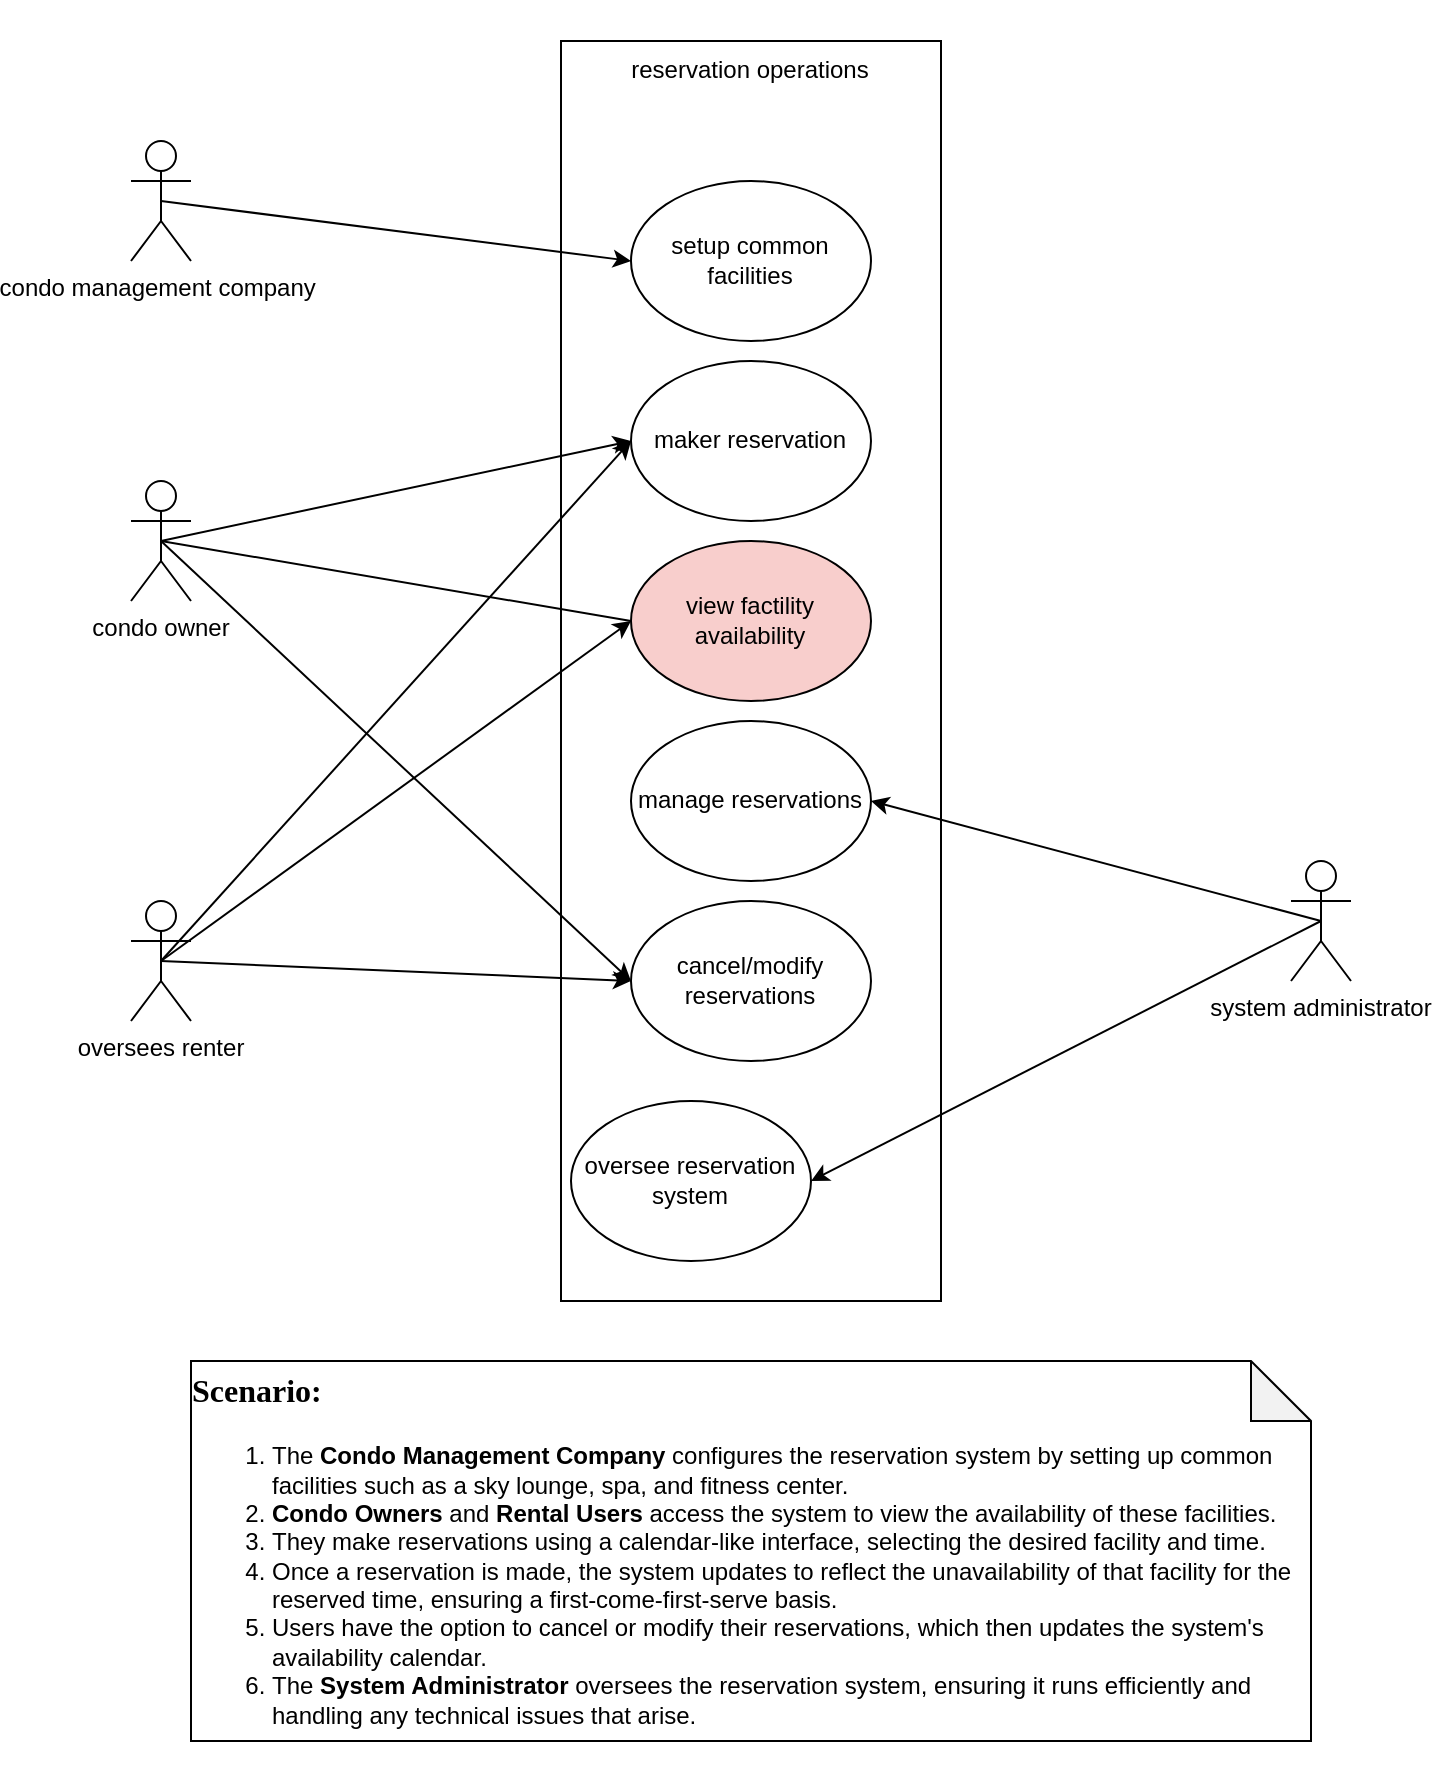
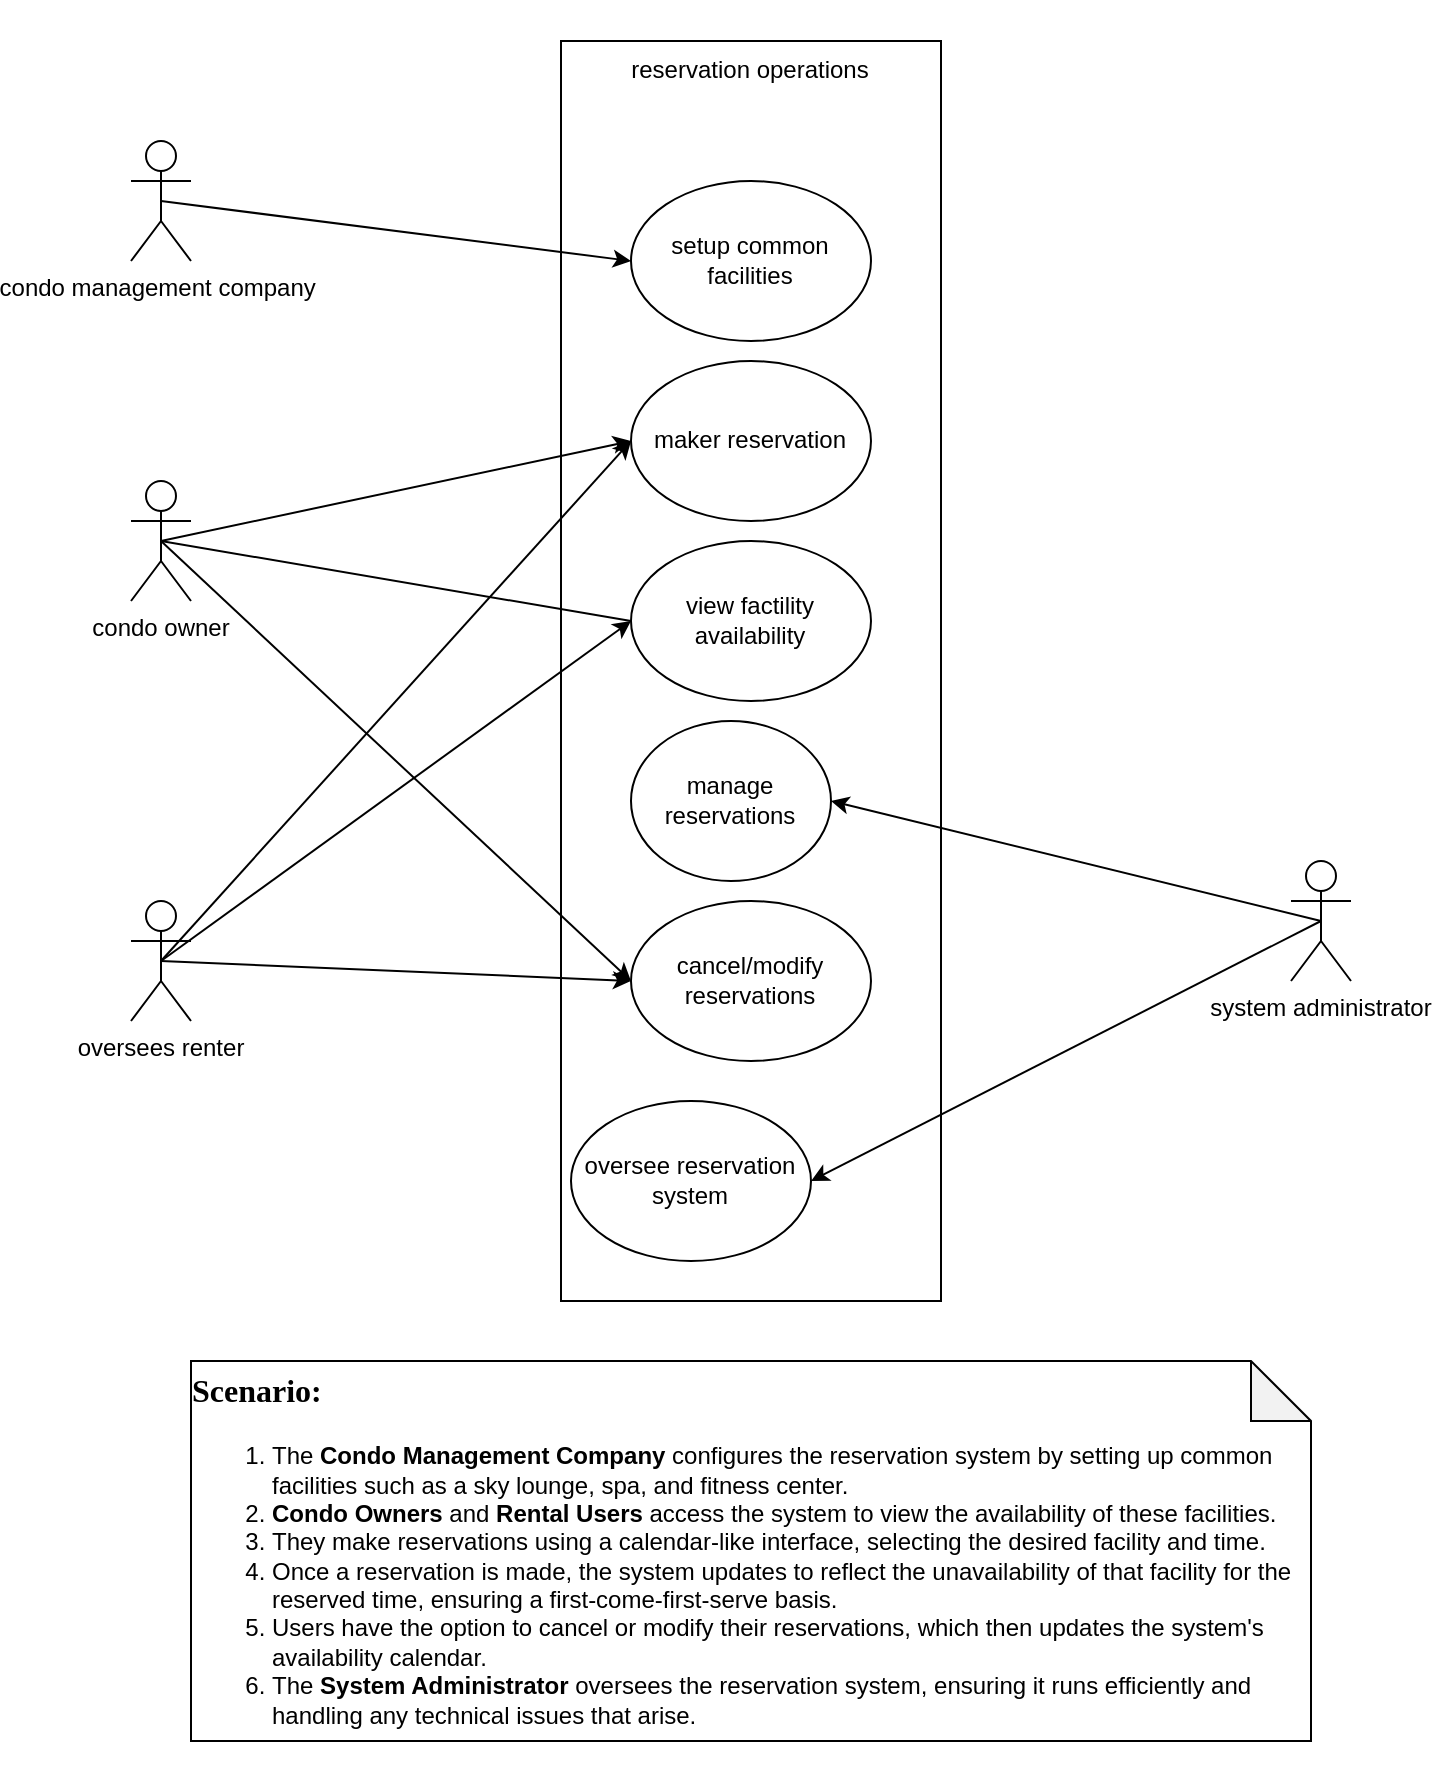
(751, 621) -> (751, 621)
(751, 801) -> (731, 801)
